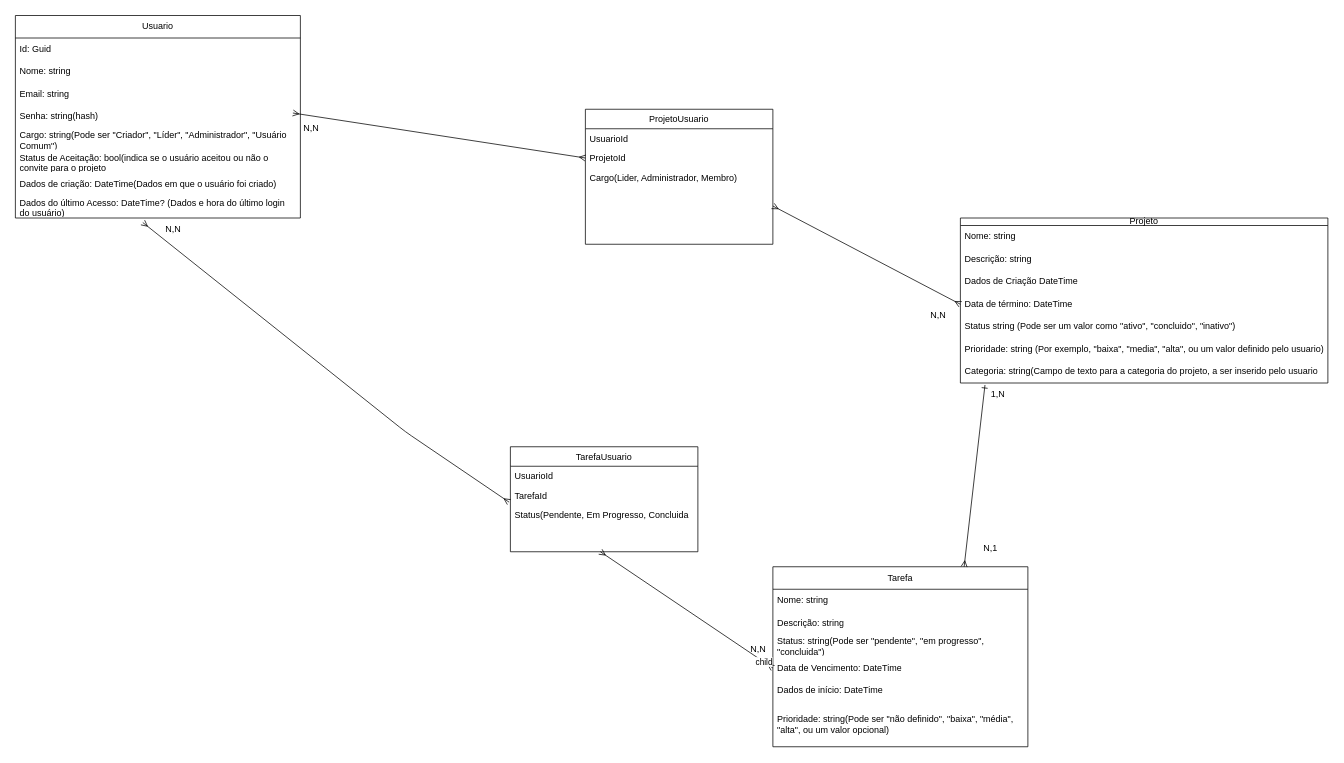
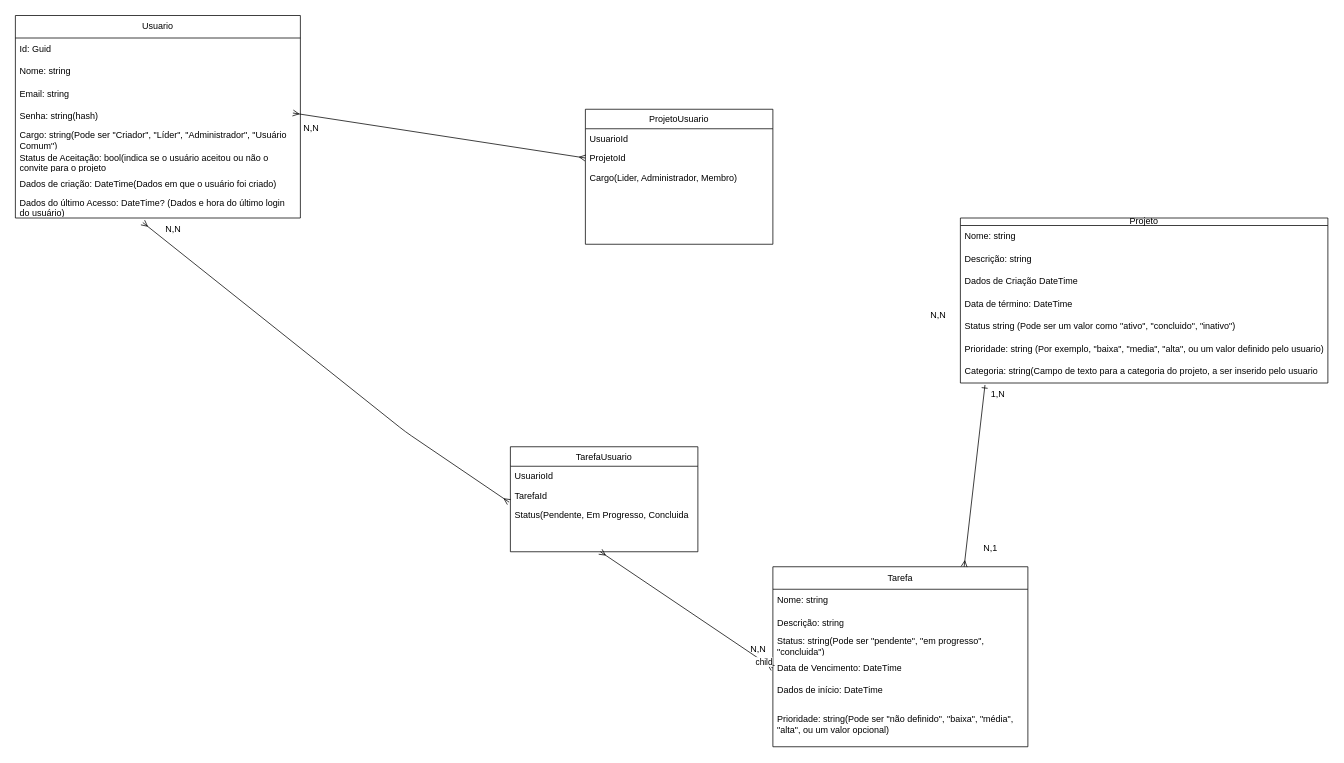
(865, 254) -> none
